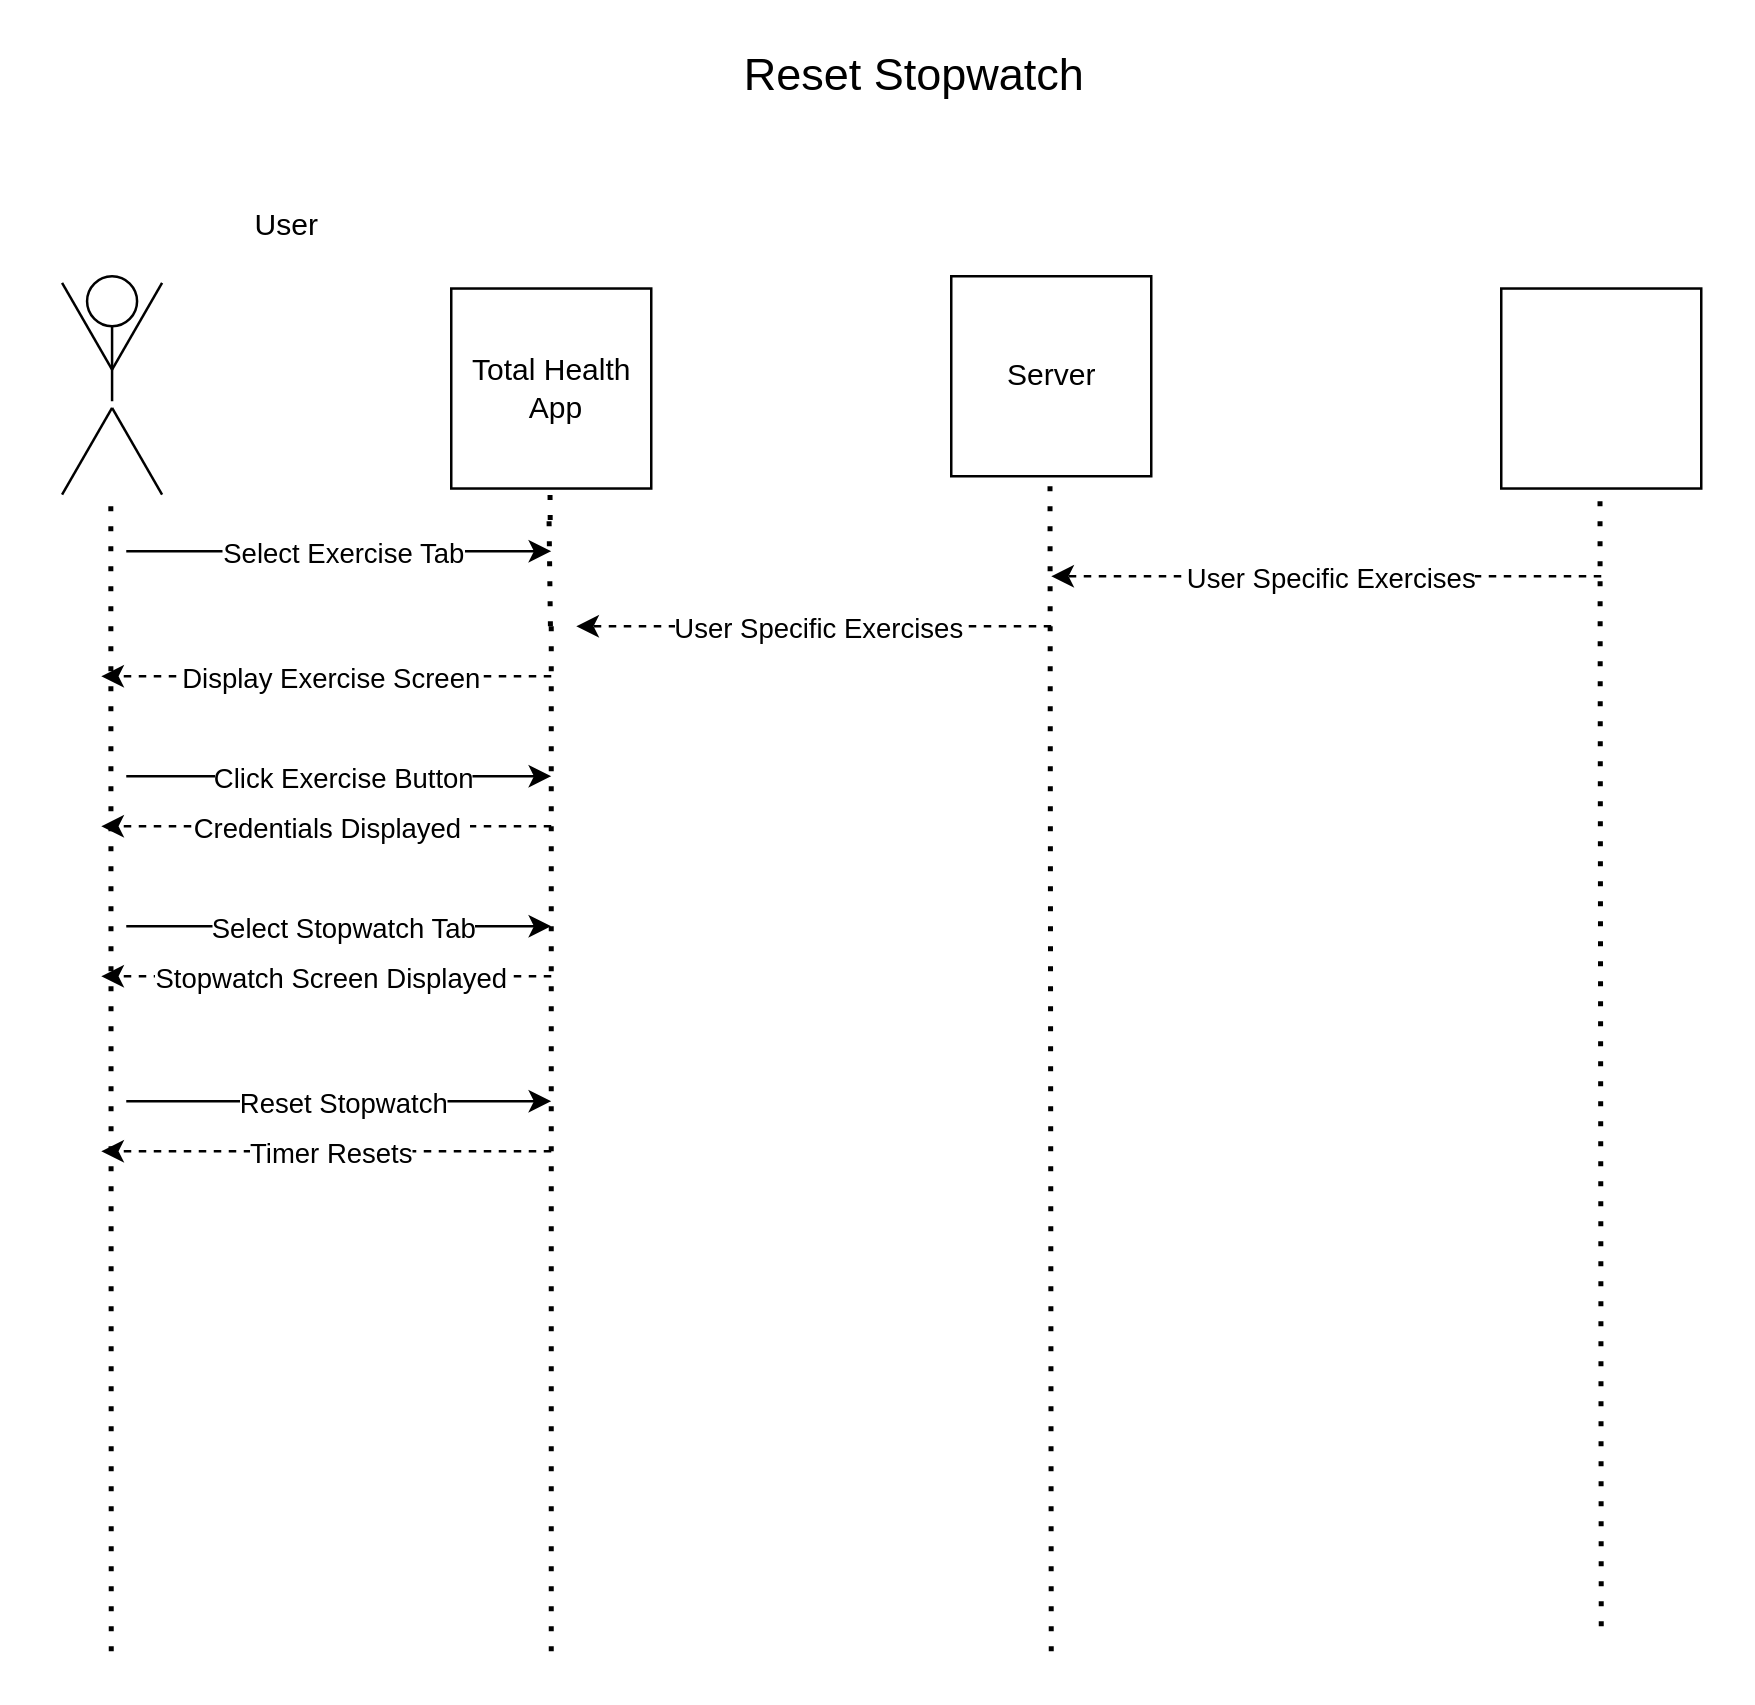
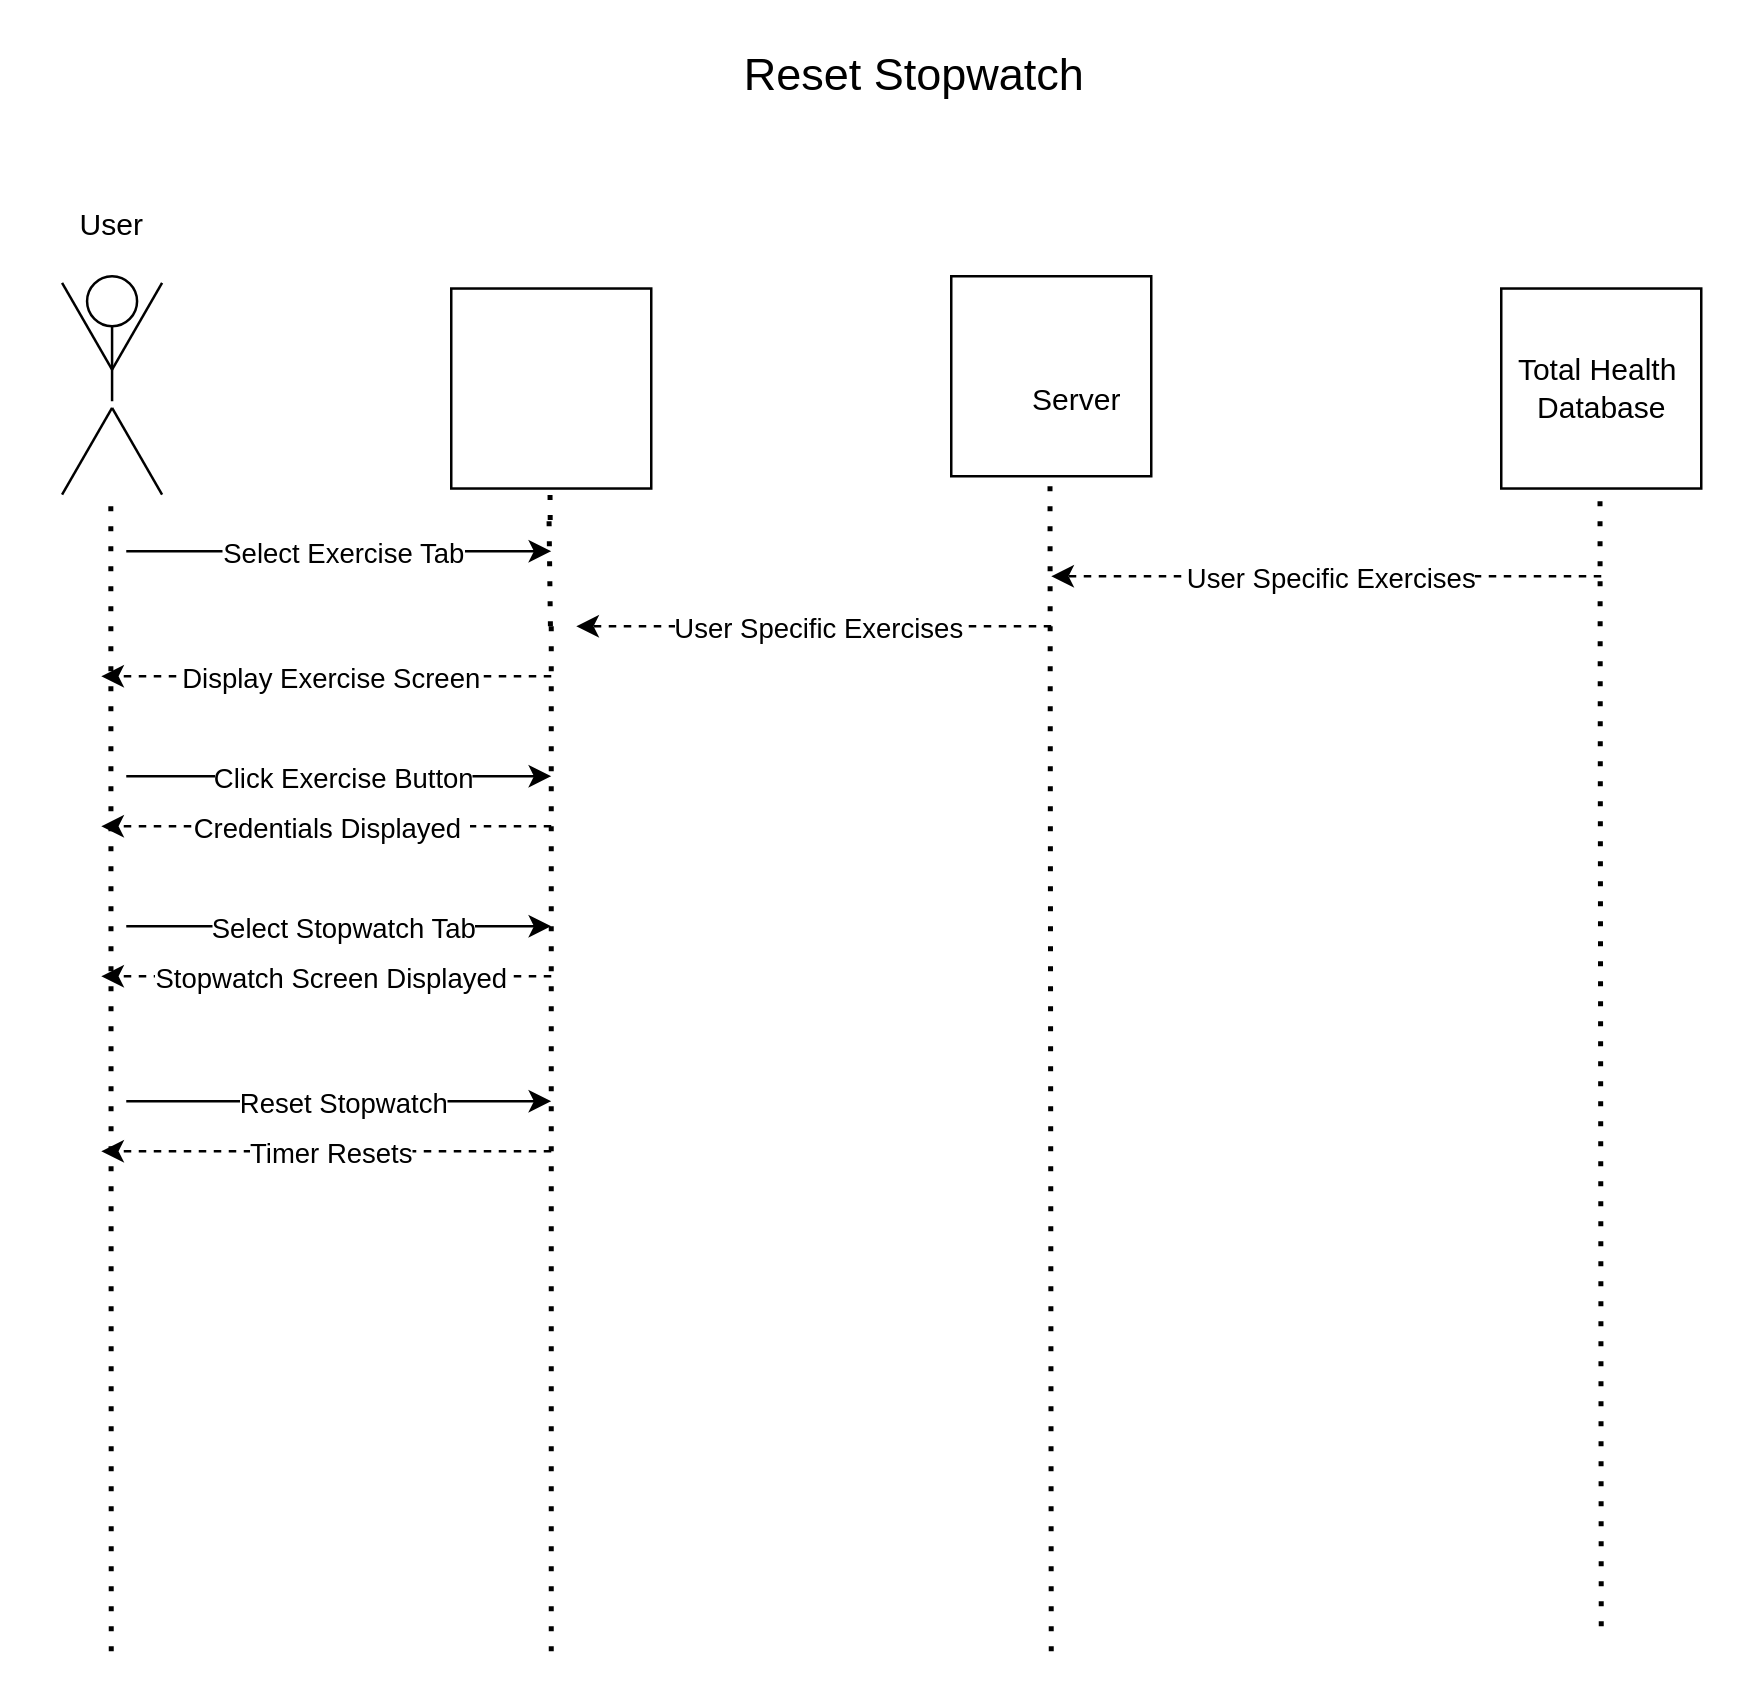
(287, 226) -> (112, 226)
(1051, 376) -> (1076, 401)
(551, 389) -> none
none -> (1601, 389)
